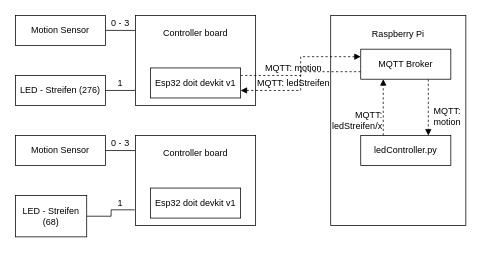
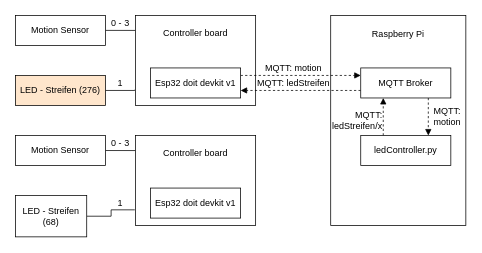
(405, 64) -> (405, 83)
(60, 90) -> (60, 90)
